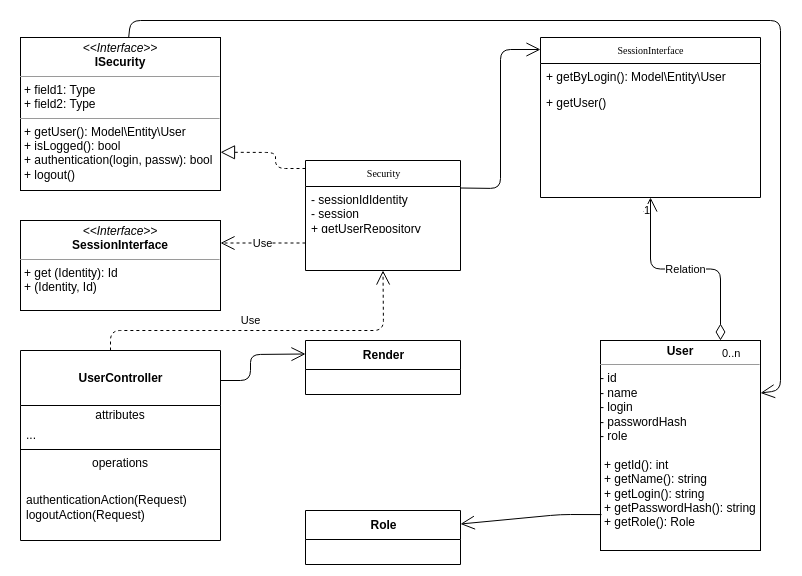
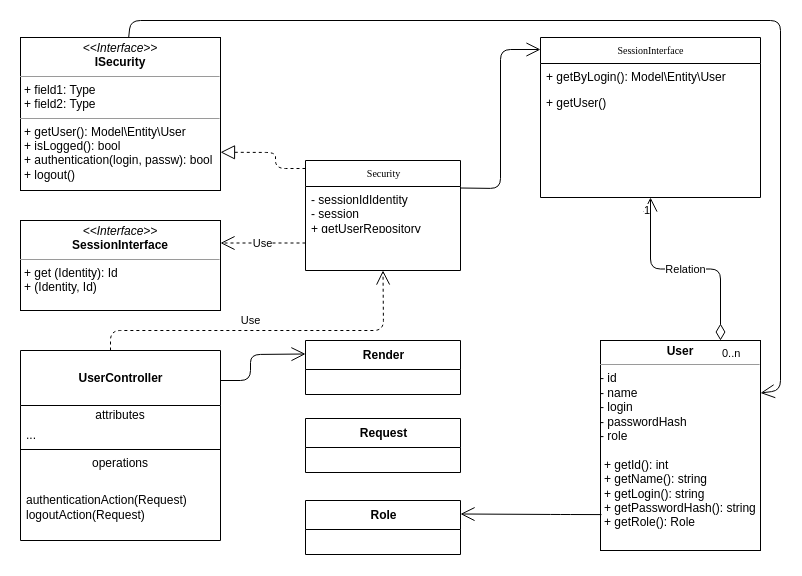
none -> (383, 446)
(383, 538) -> (383, 528)
